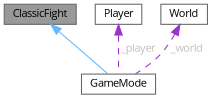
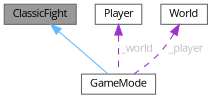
(137, 49) -> (136, 49)
(186, 49) -> (185, 49)
